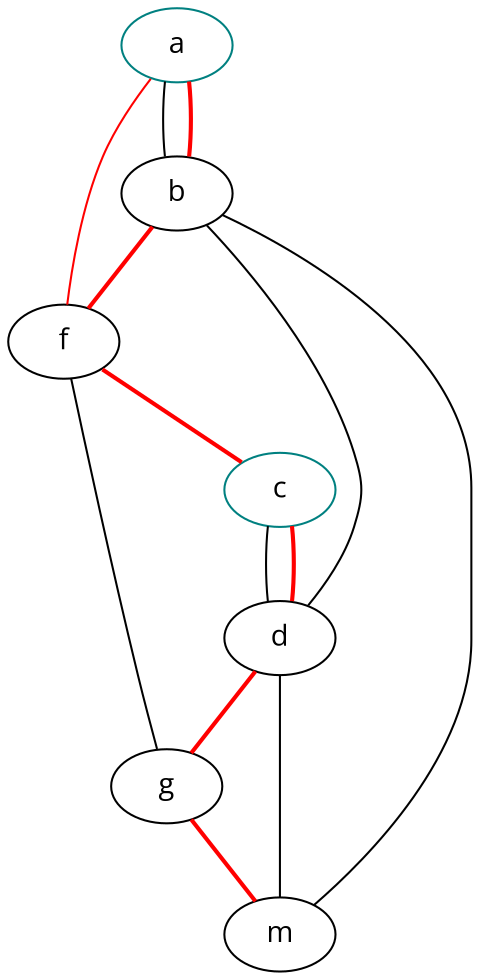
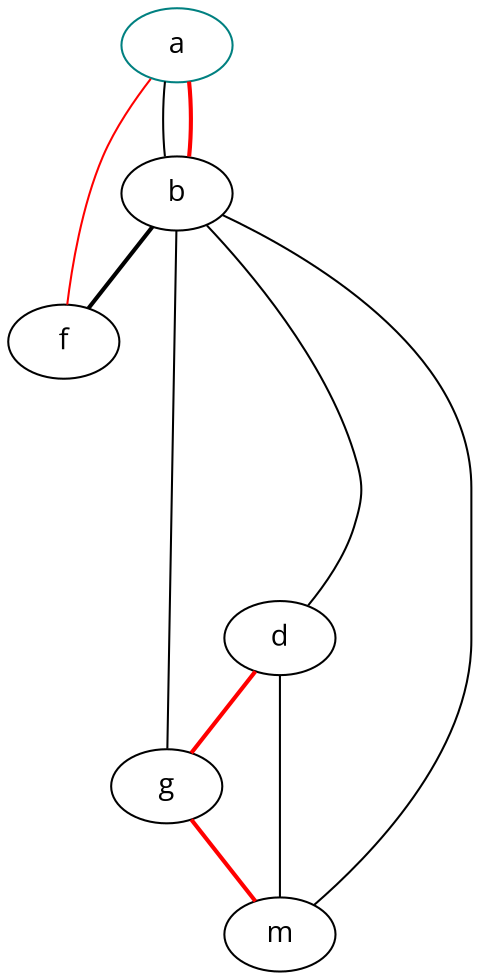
(120, 268) -> (120, 268)
(280, 490) -> none
(112, 564) -> (172, 490)
